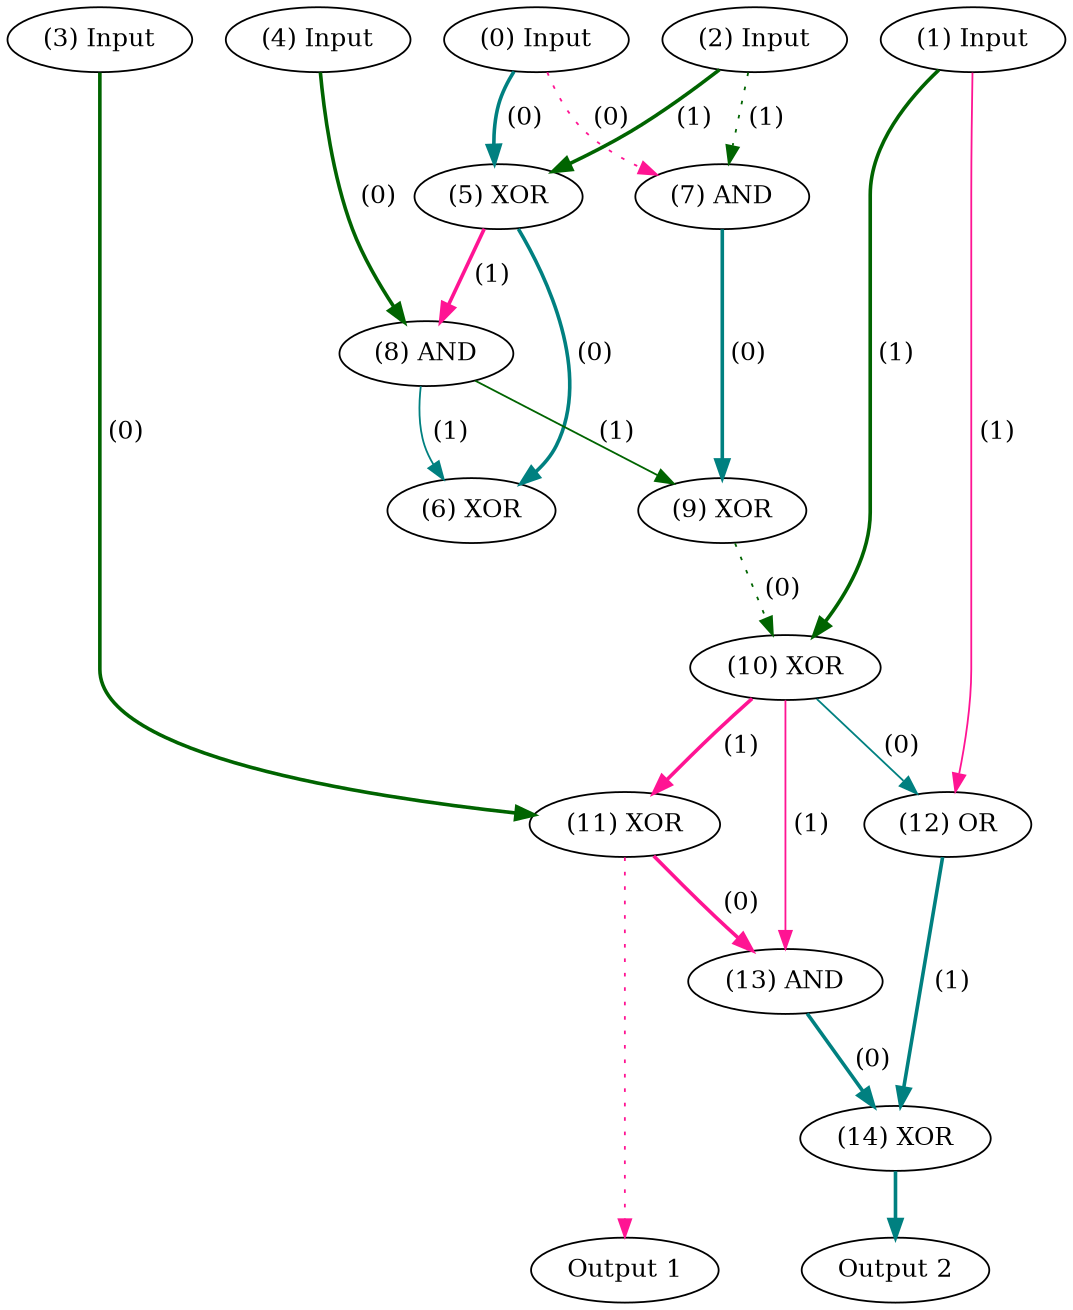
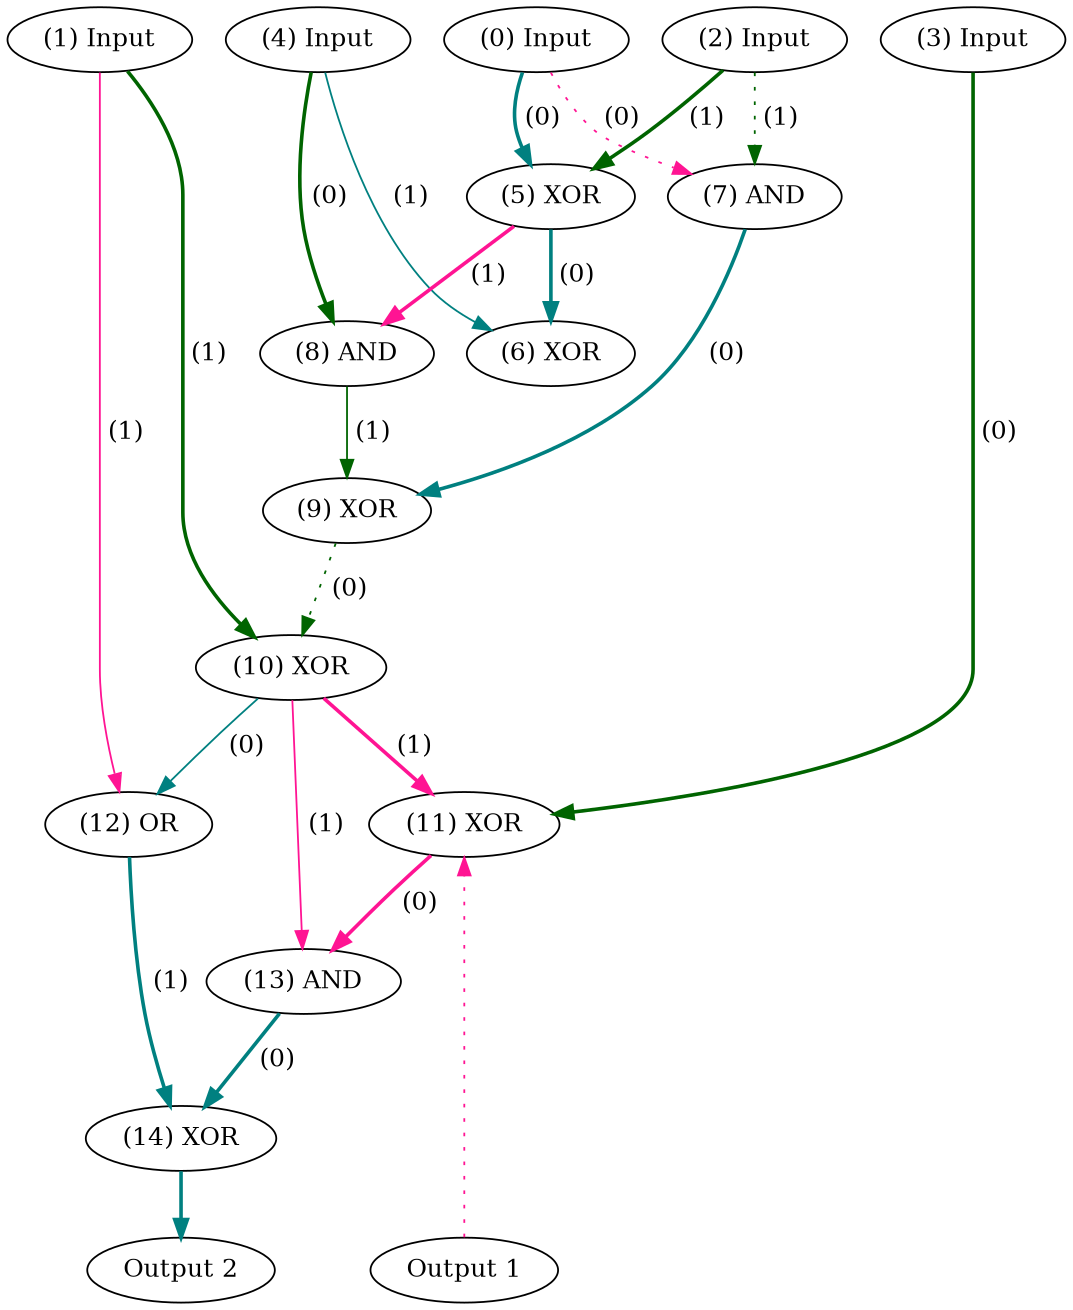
(421, 427) -> (377, 212)
(625, 1038) -> (464, 1057)
